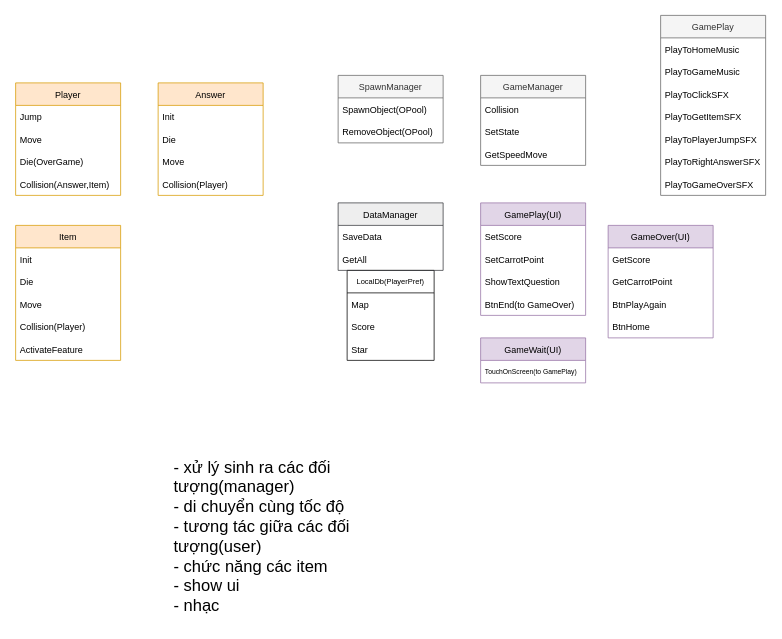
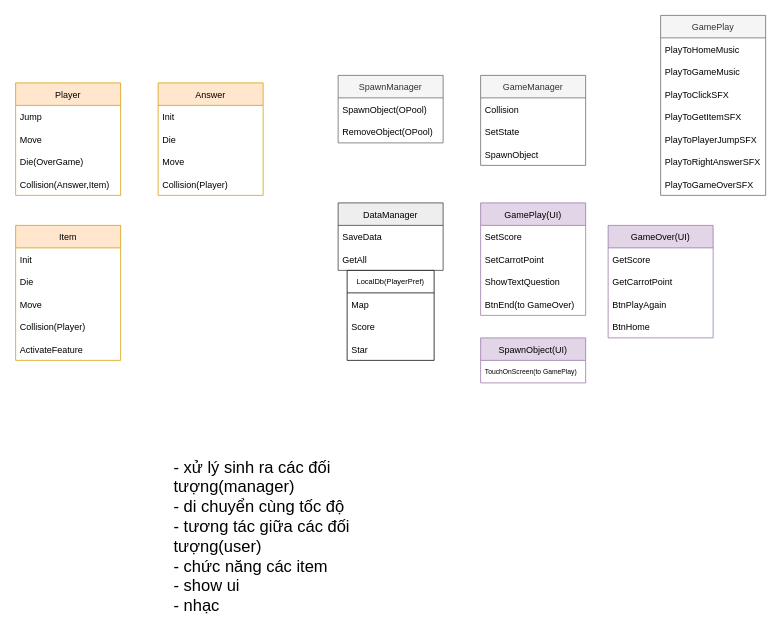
(515, 155) -> (512, 155)
(533, 350) -> (533, 350)
